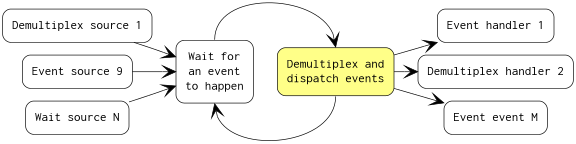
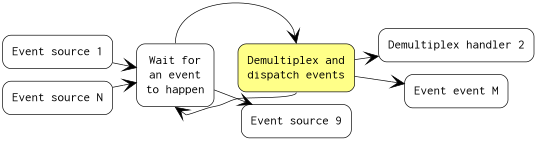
(77, 26) -> (58, 52)
(496, 26) -> none
(147, 72) -> (227, 95)
(77, 118) -> (58, 98)
